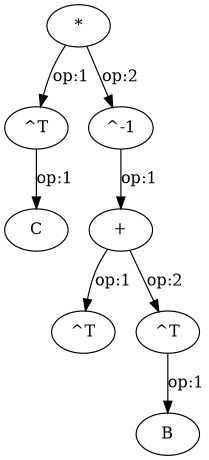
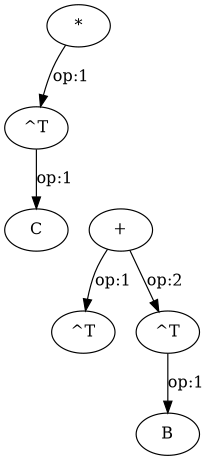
(121, 128) -> none
